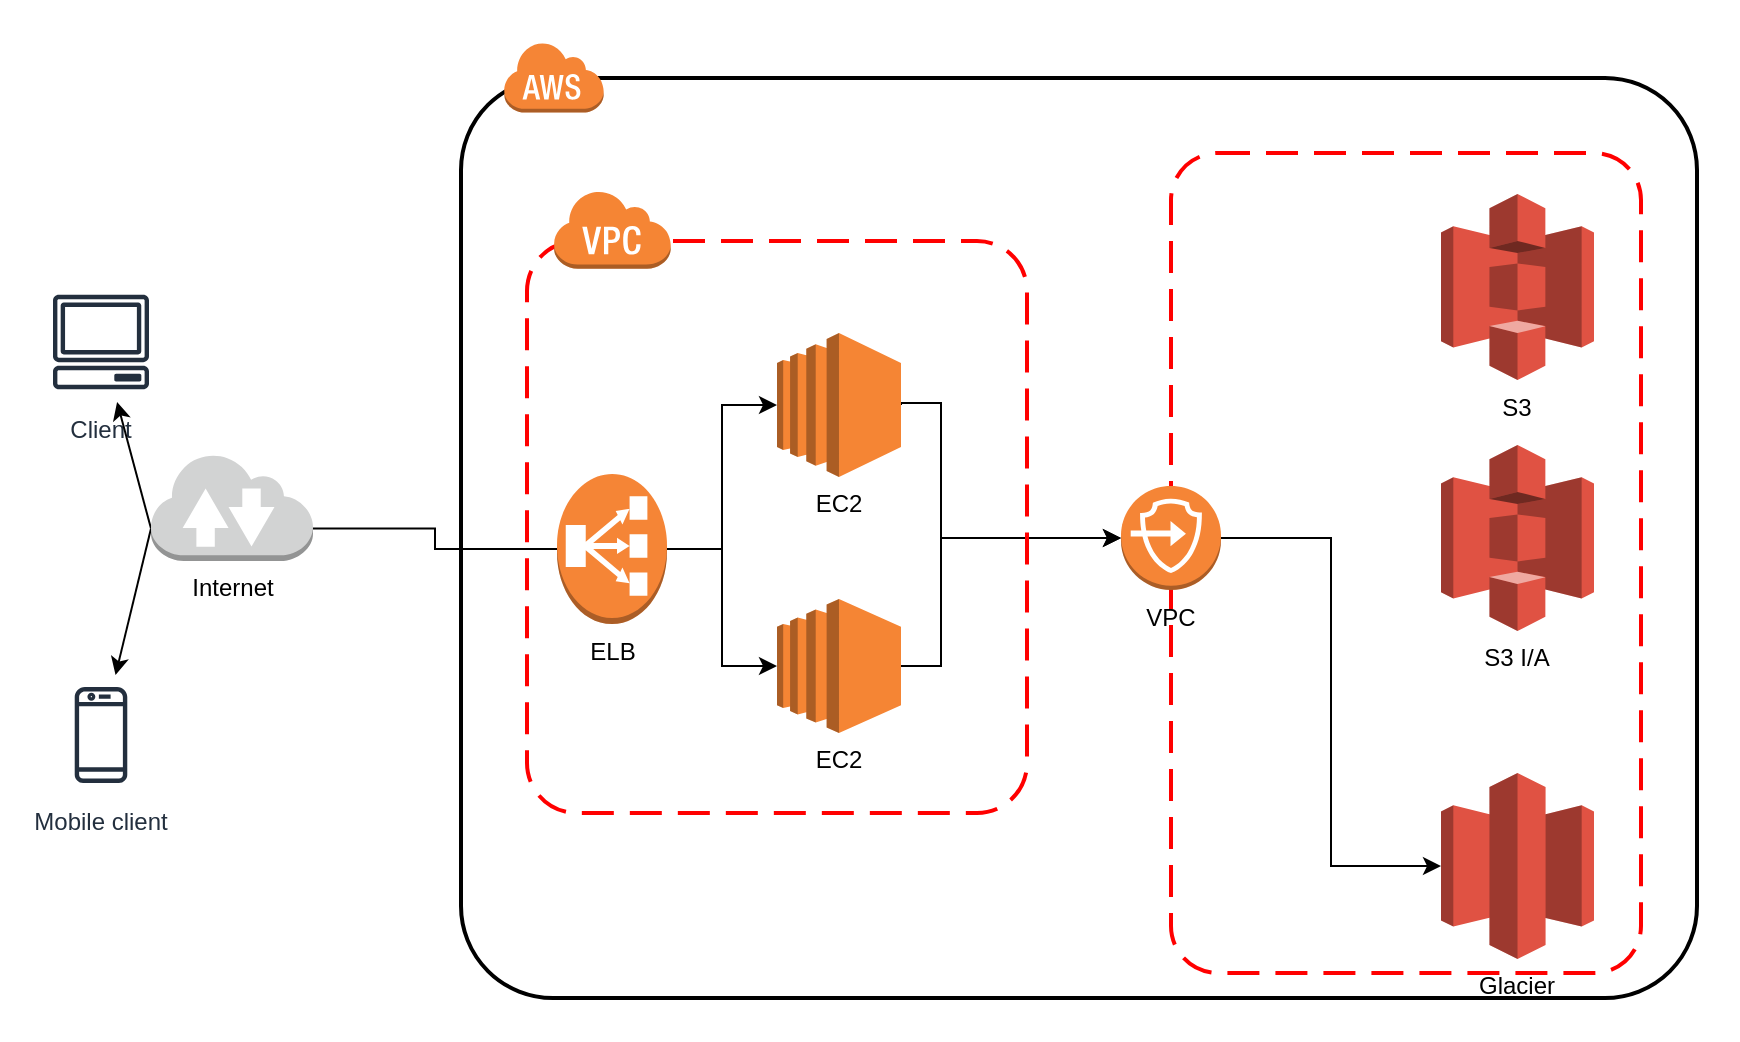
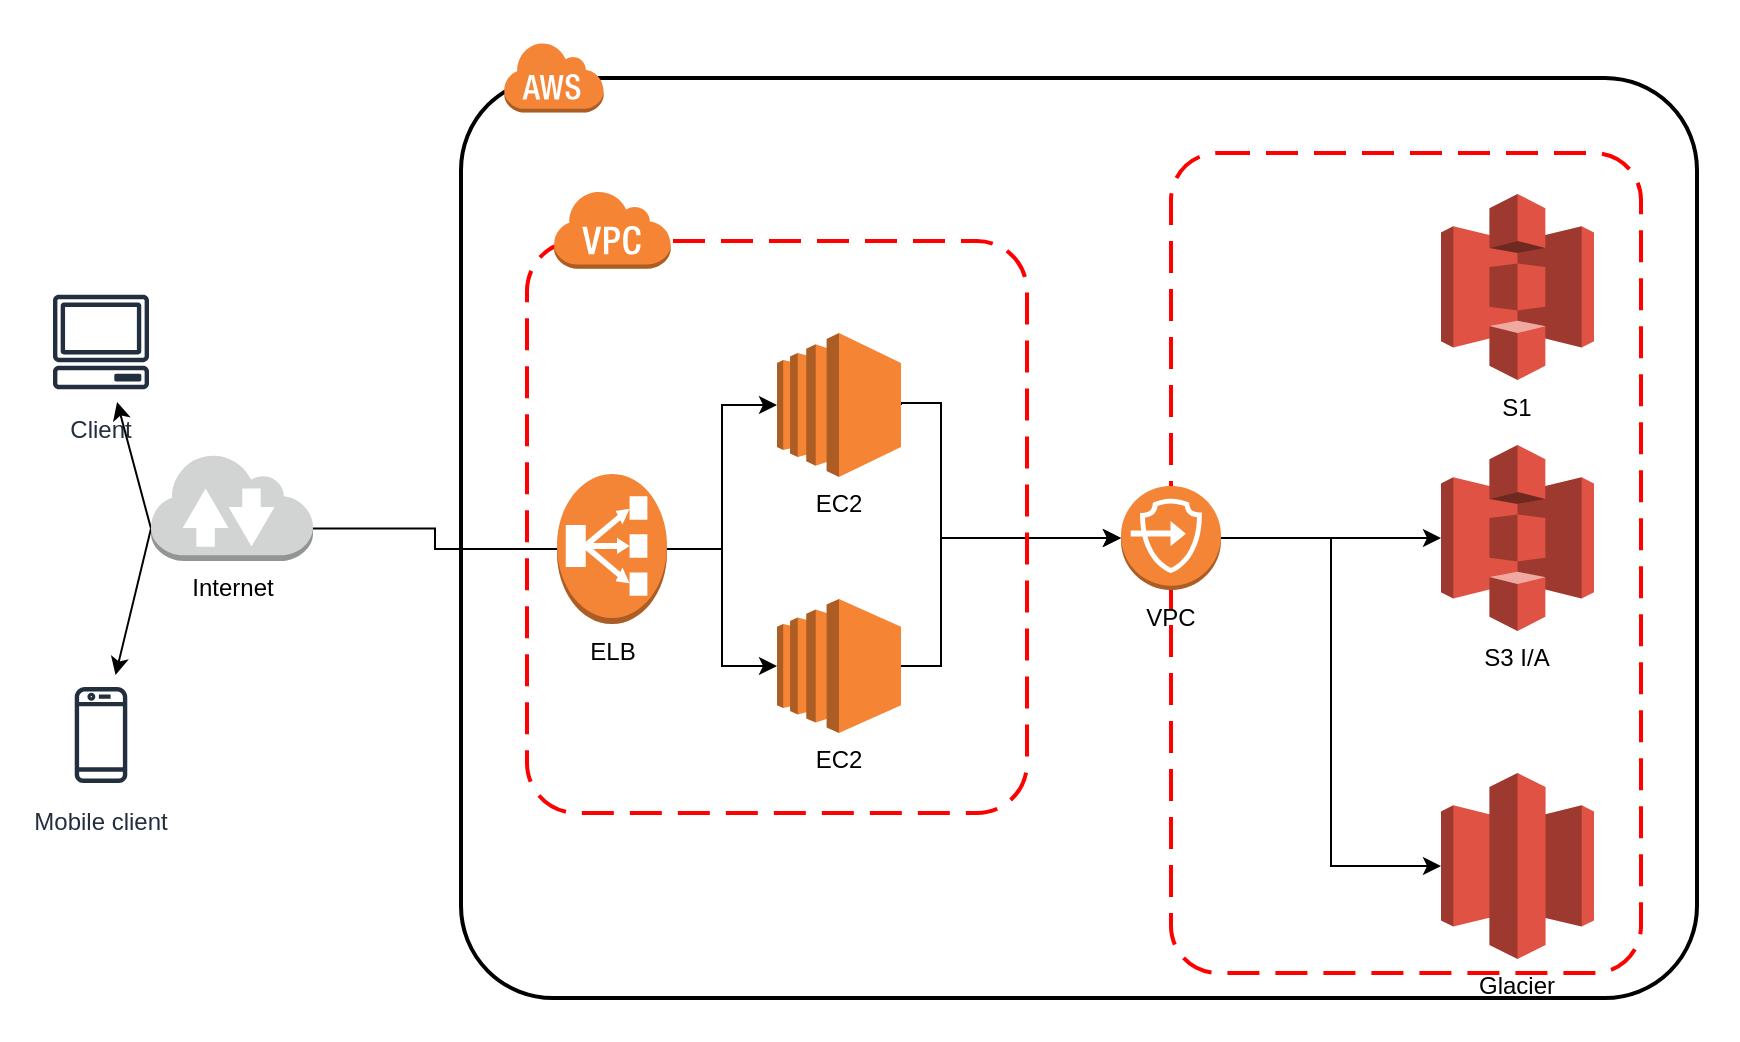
(1518, 409) -> (1518, 409)
none -> (1381, 538)
